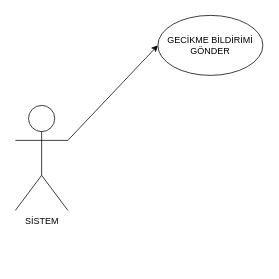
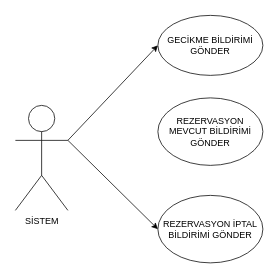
none -> (210, 132)
none -> (102, 174)
none -> (210, 229)
